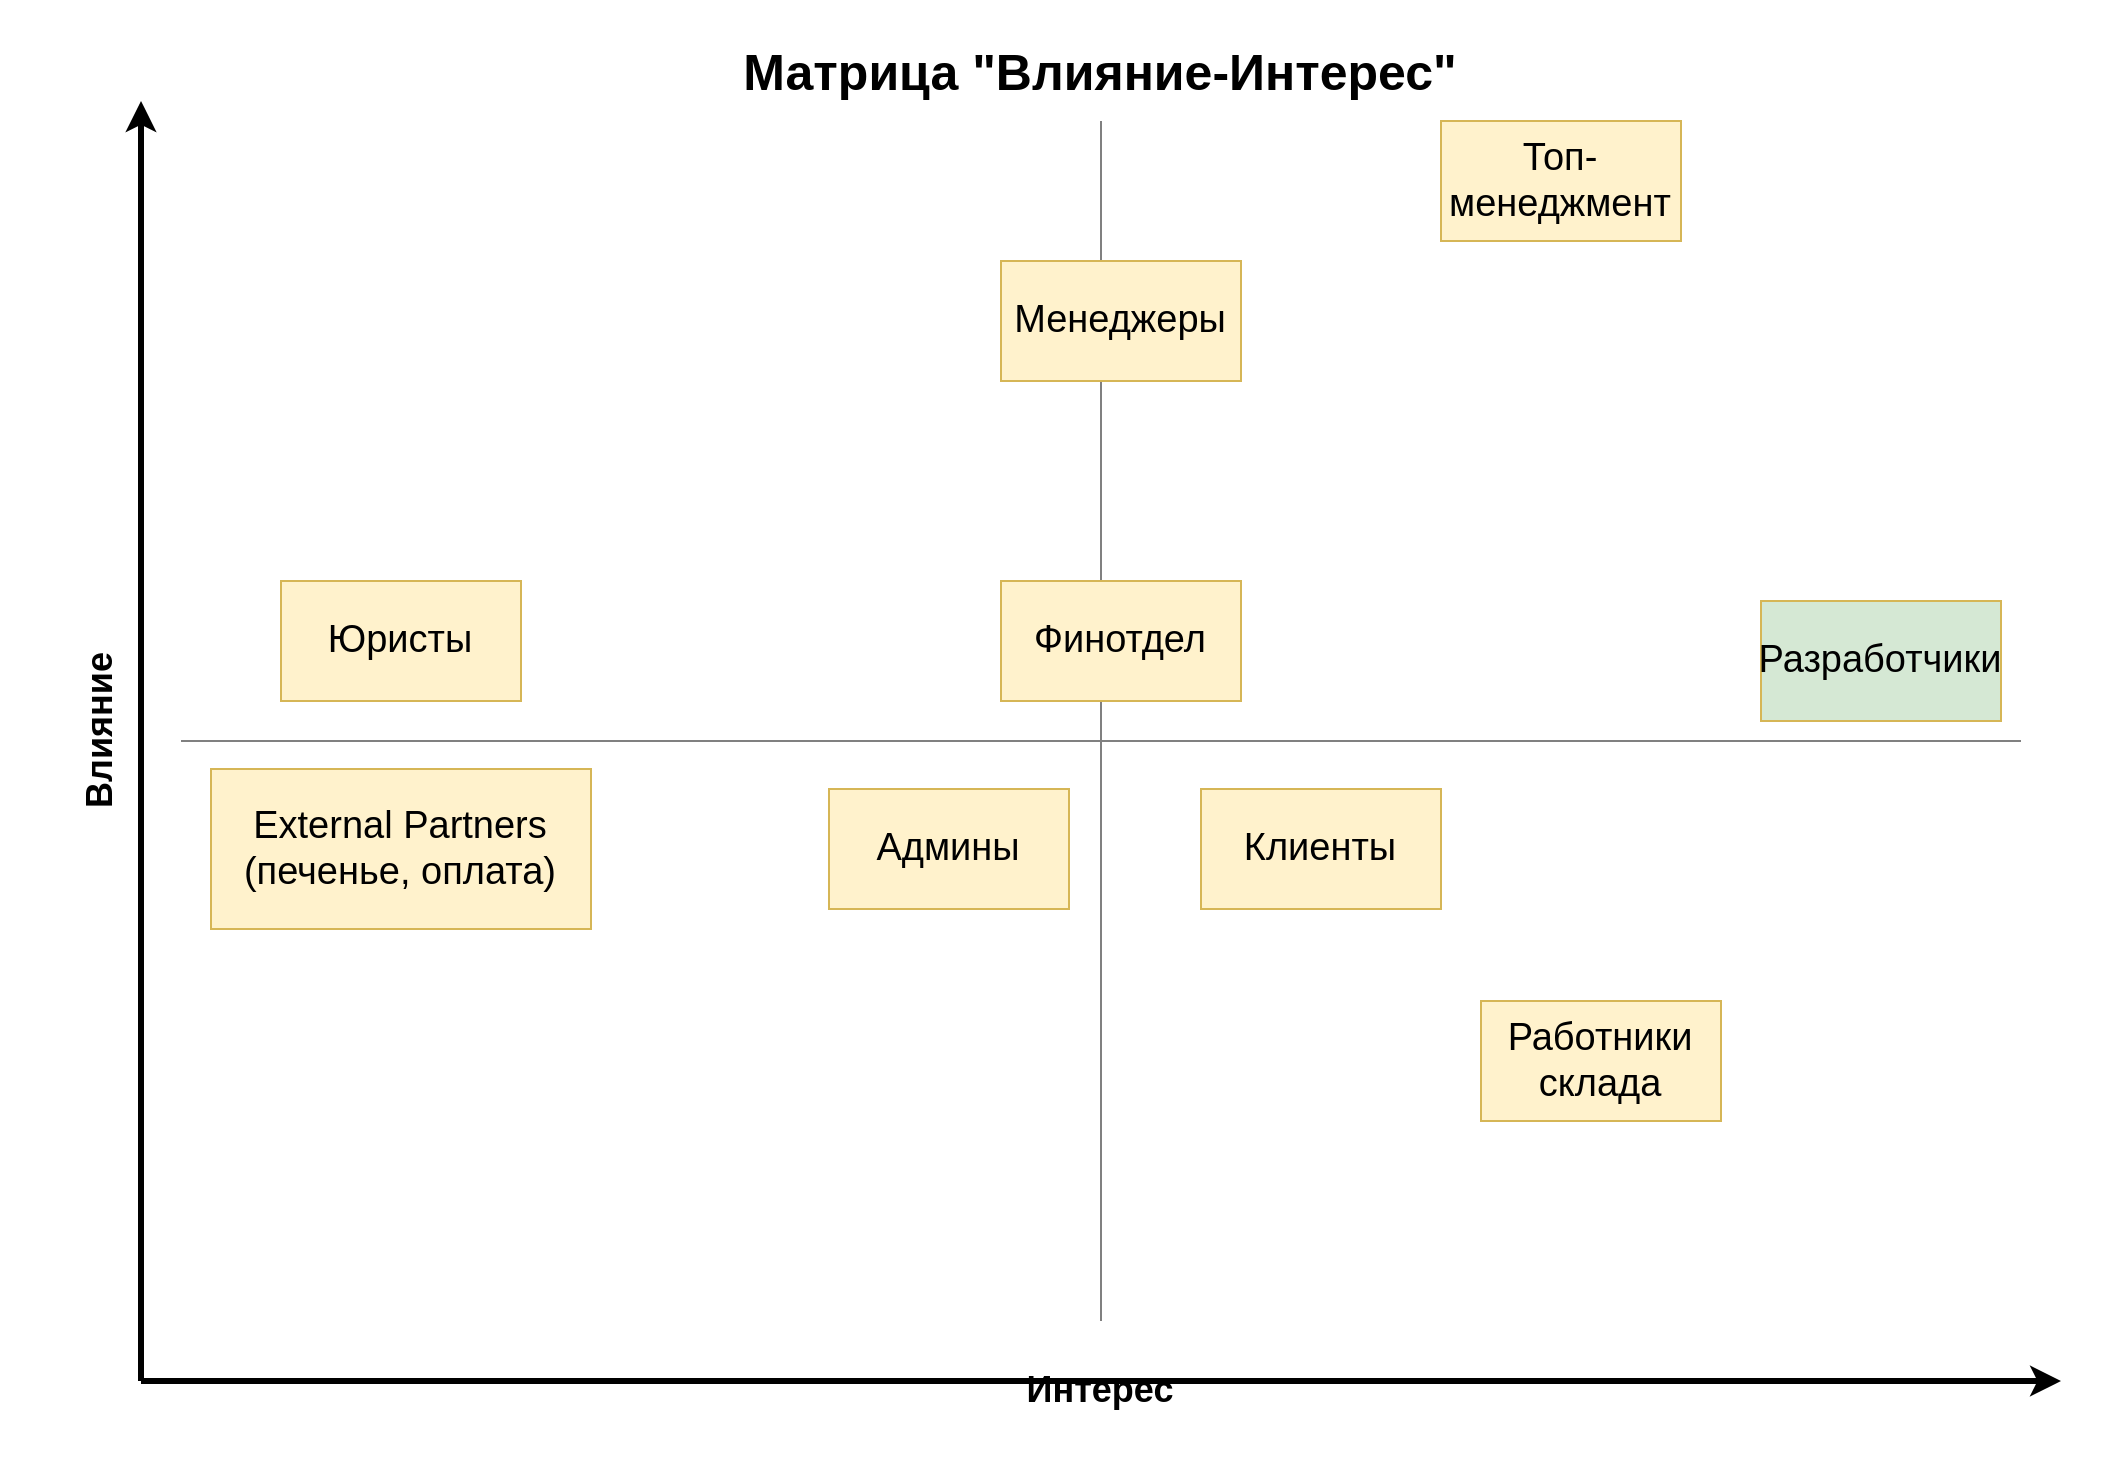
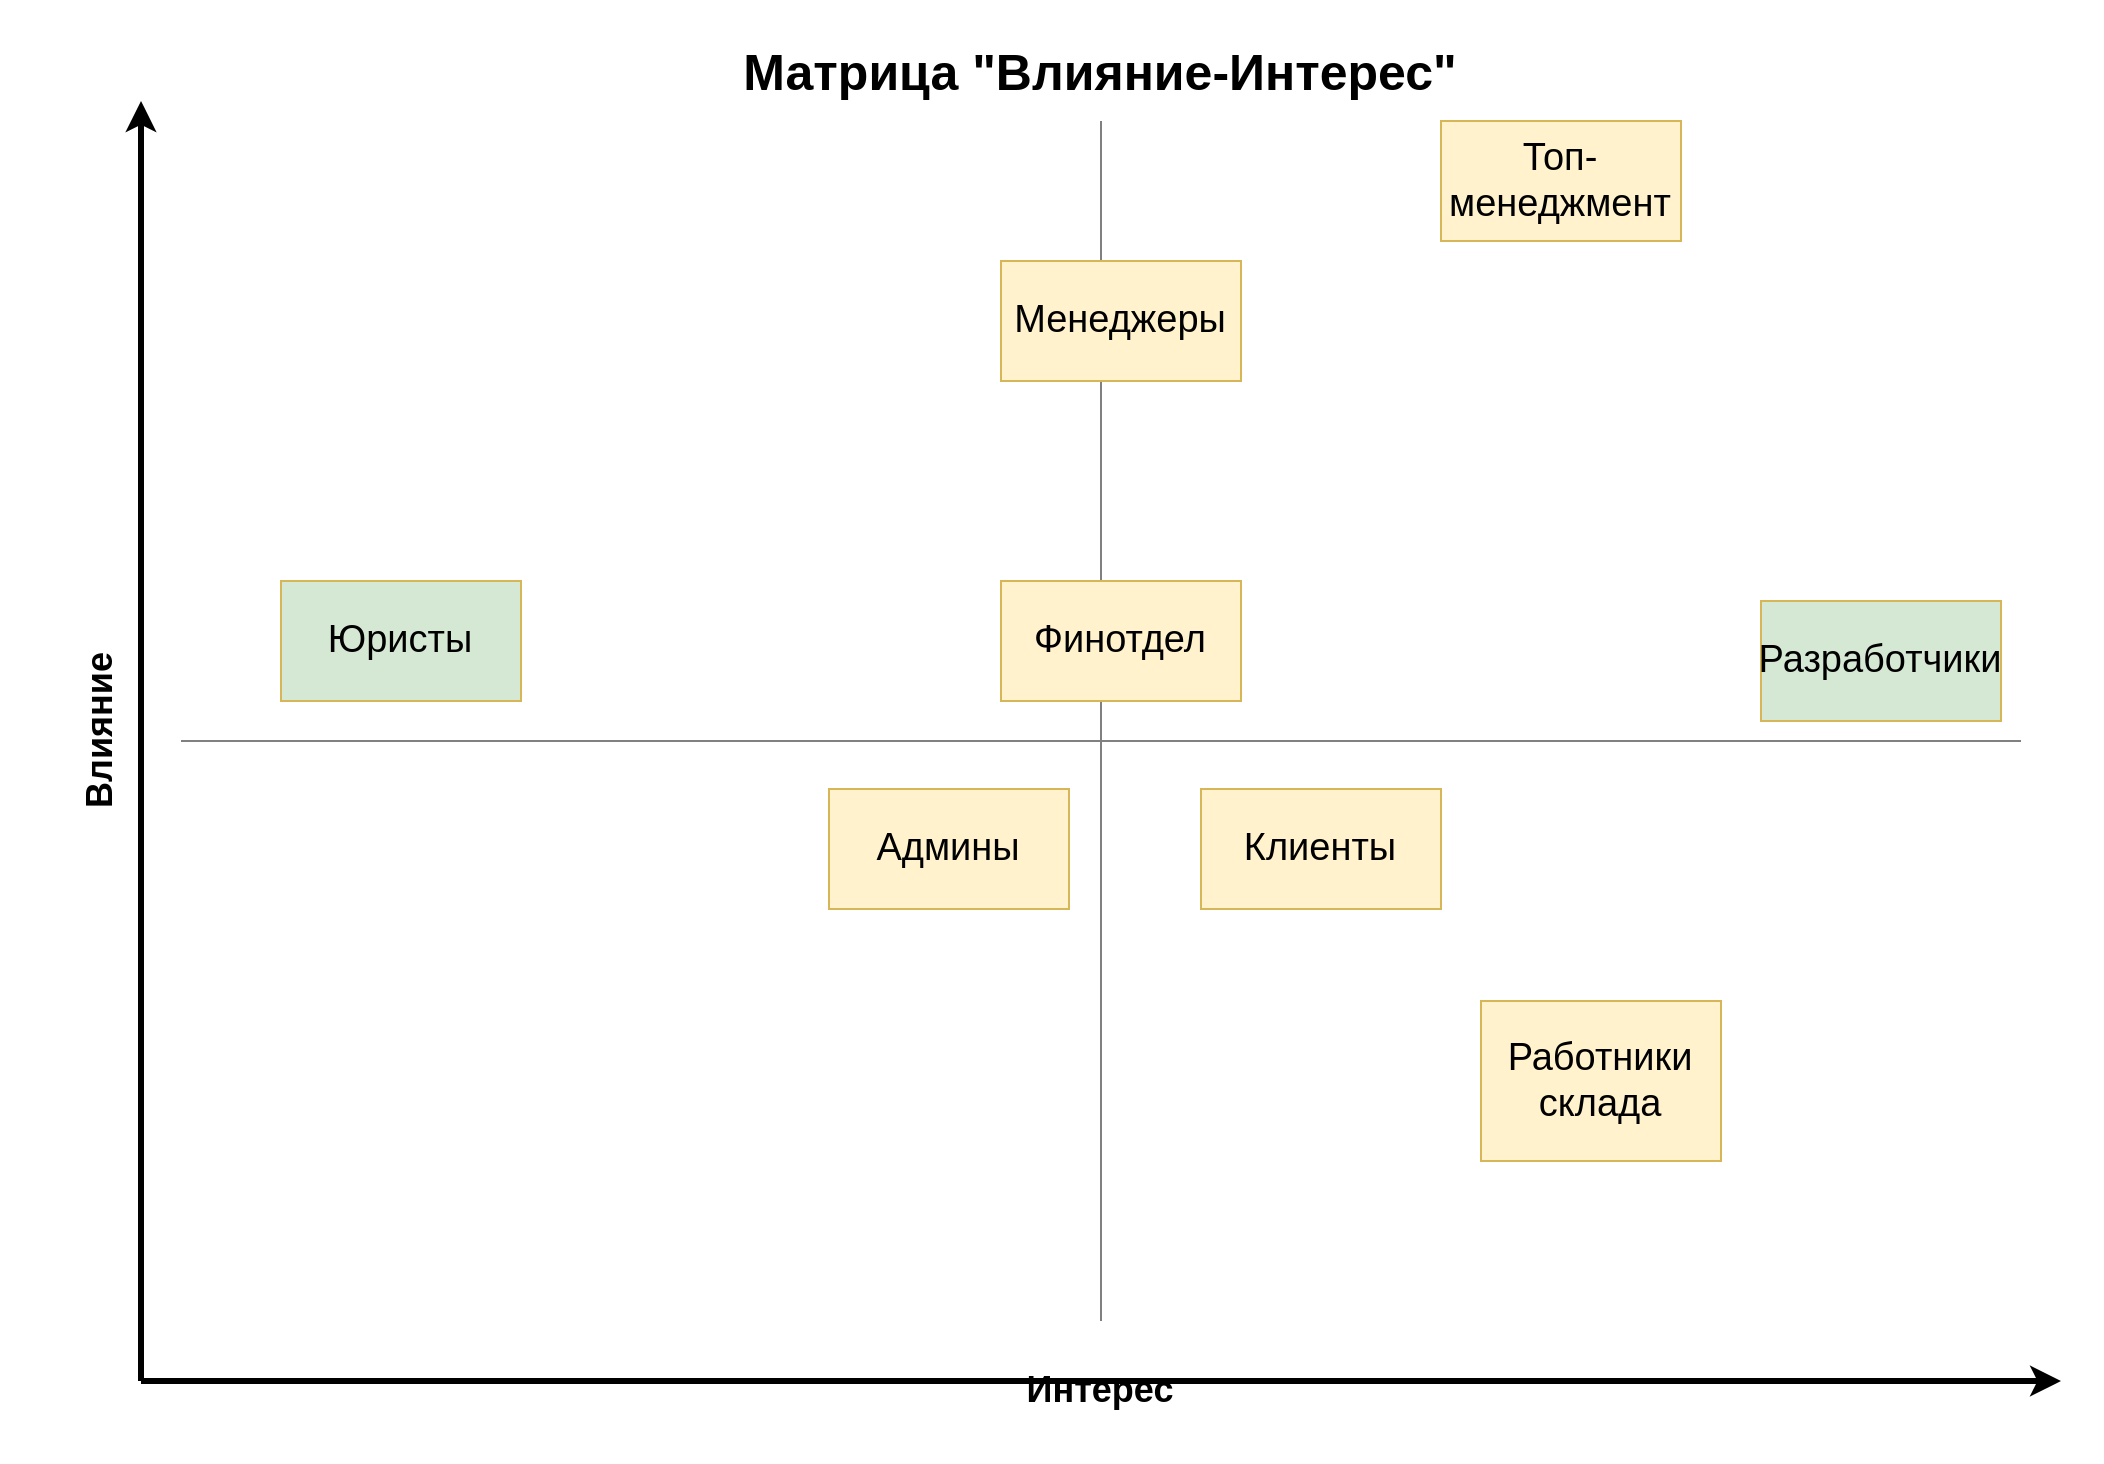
(401, 641) -> (401, 641)
(401, 849) -> none
(1601, 1061) -> (1601, 1081)
